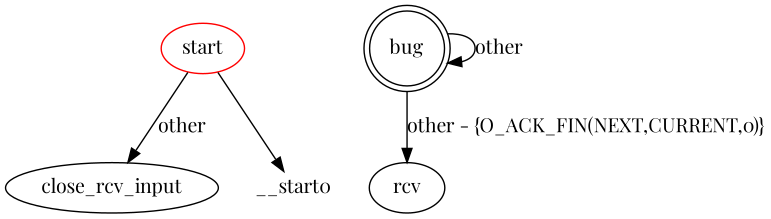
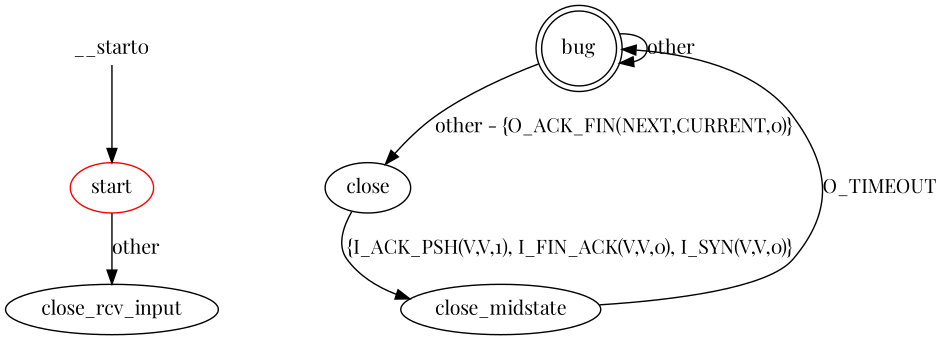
(247, 116) -> (112, 107)
(407, 188) -> (368, 188)
none -> (501, 310)
